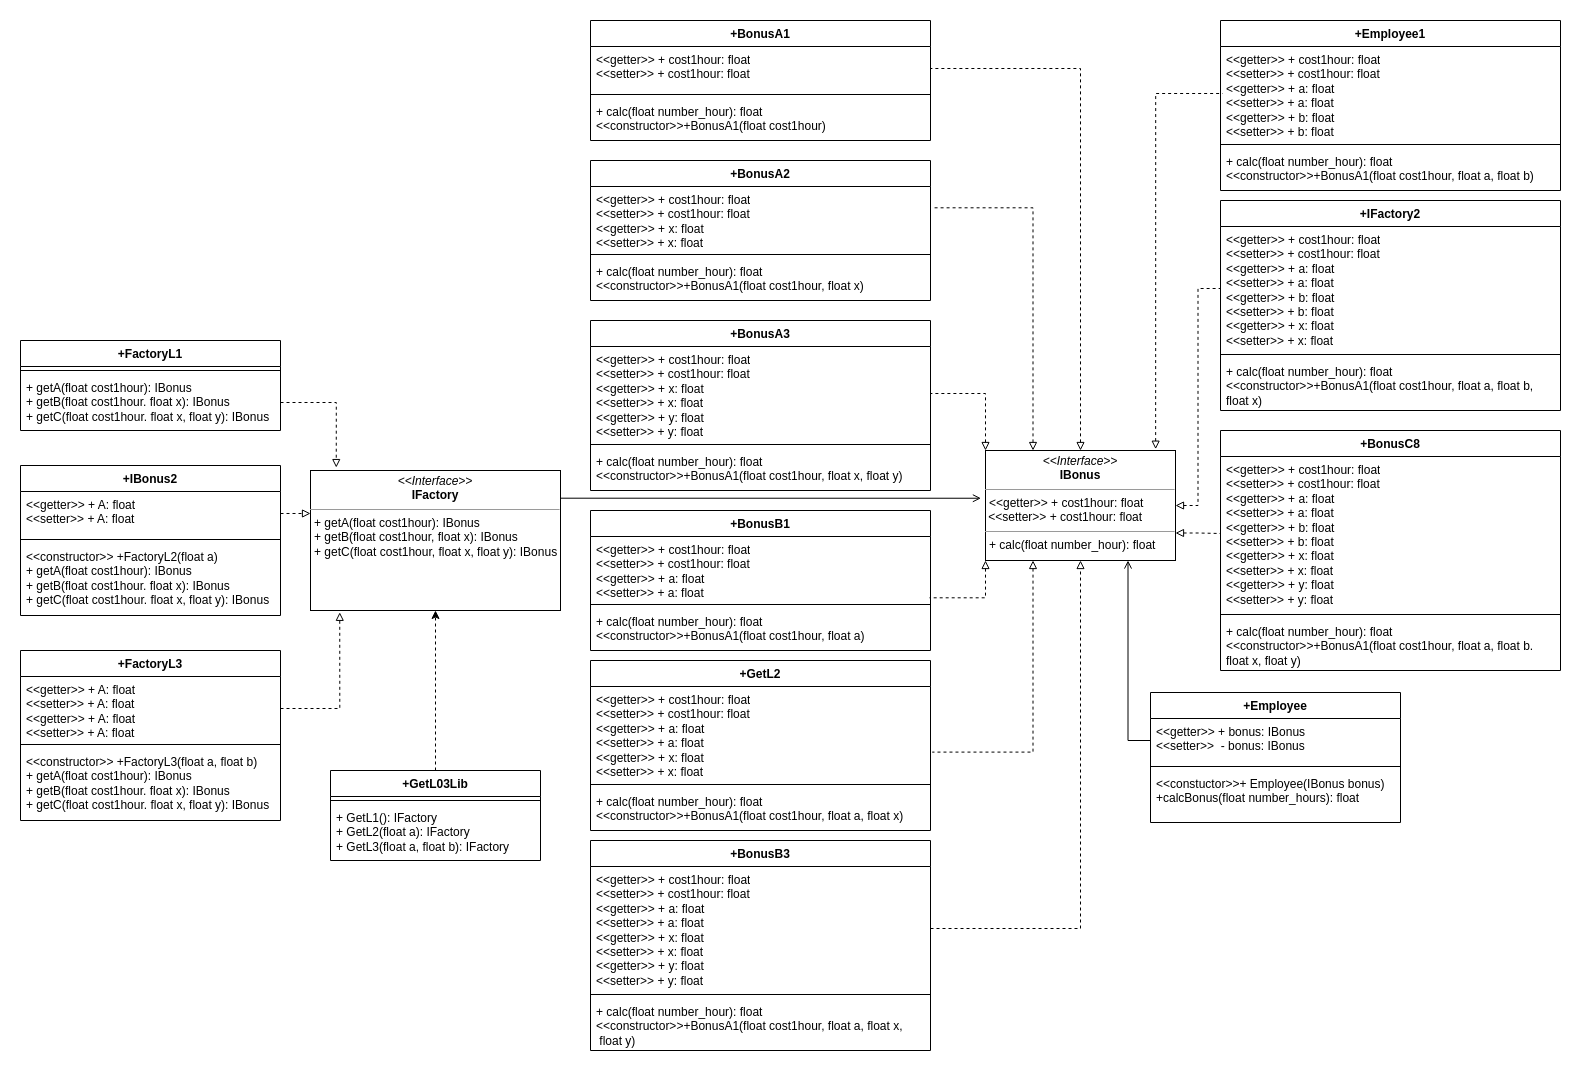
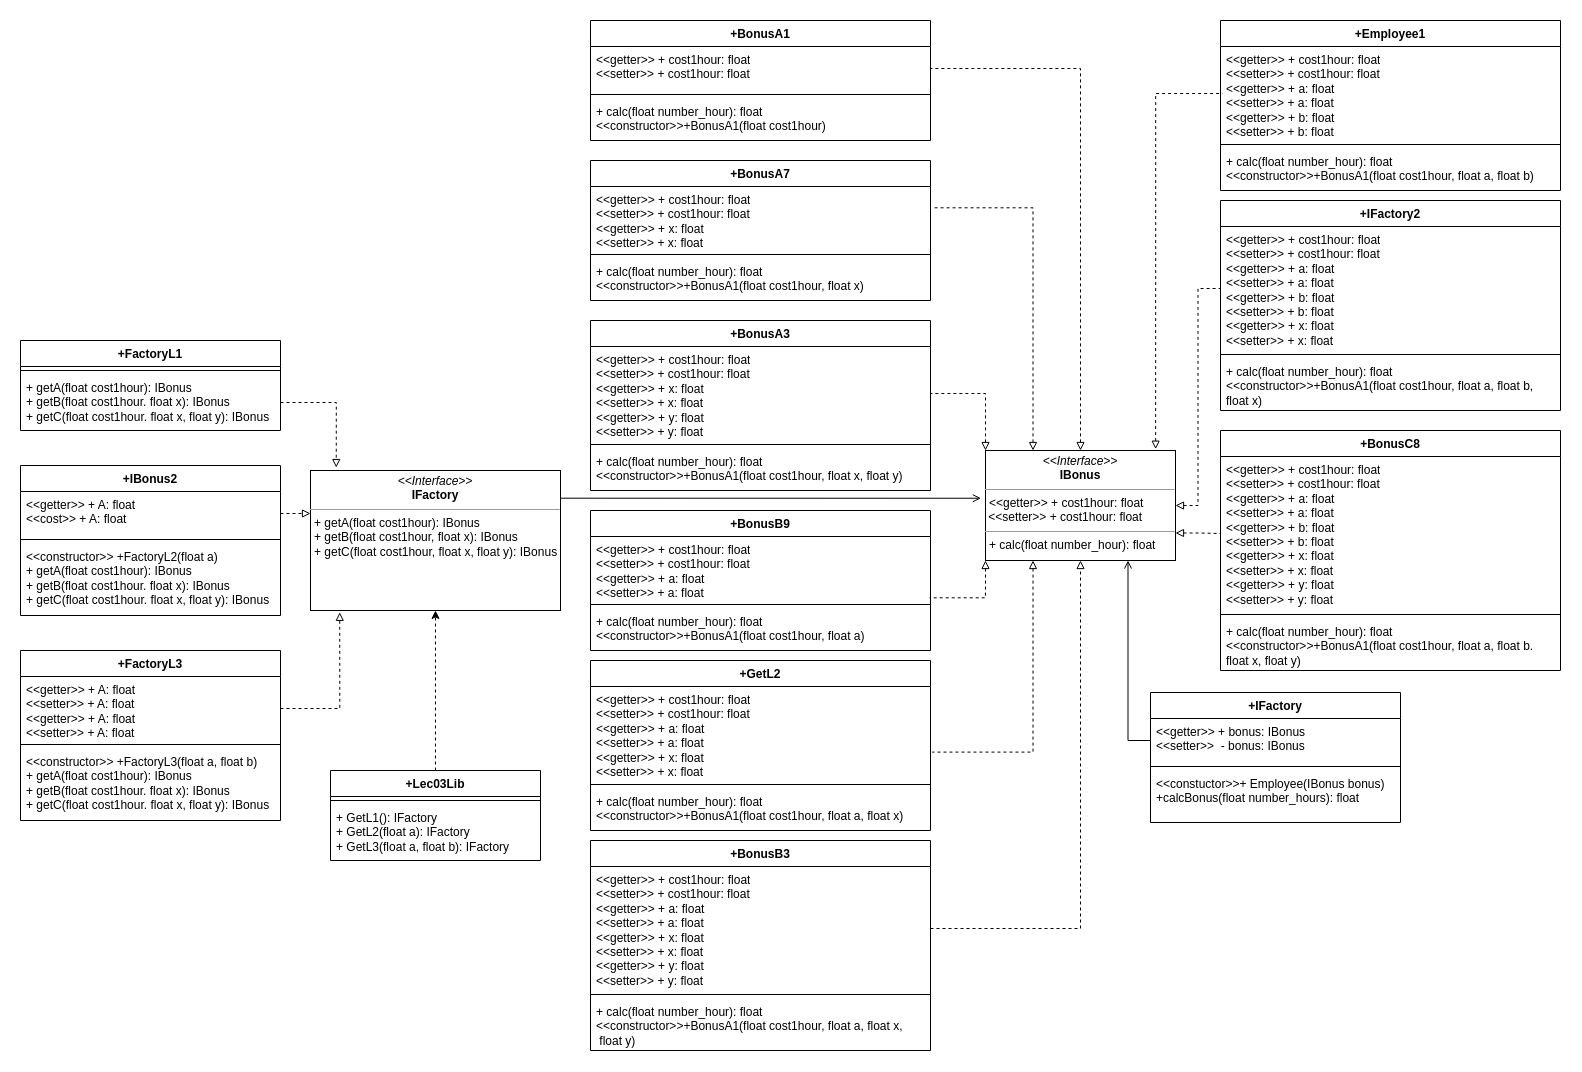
(761, 175) -> (761, 175)
(89, 513) -> (89, 513)
(761, 525) -> (761, 525)
(1276, 707) -> (1276, 707)
(436, 785) -> (436, 785)
